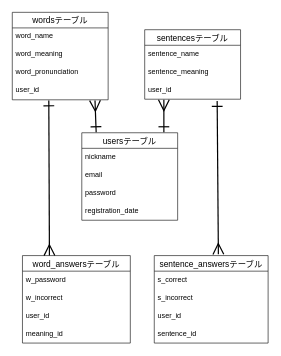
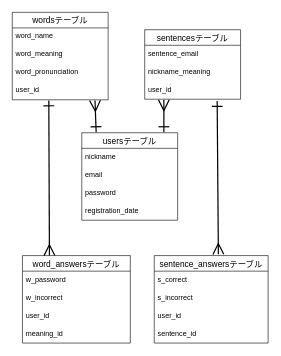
(174, 53) -> (175, 53)
(180, 71) -> (179, 71)
